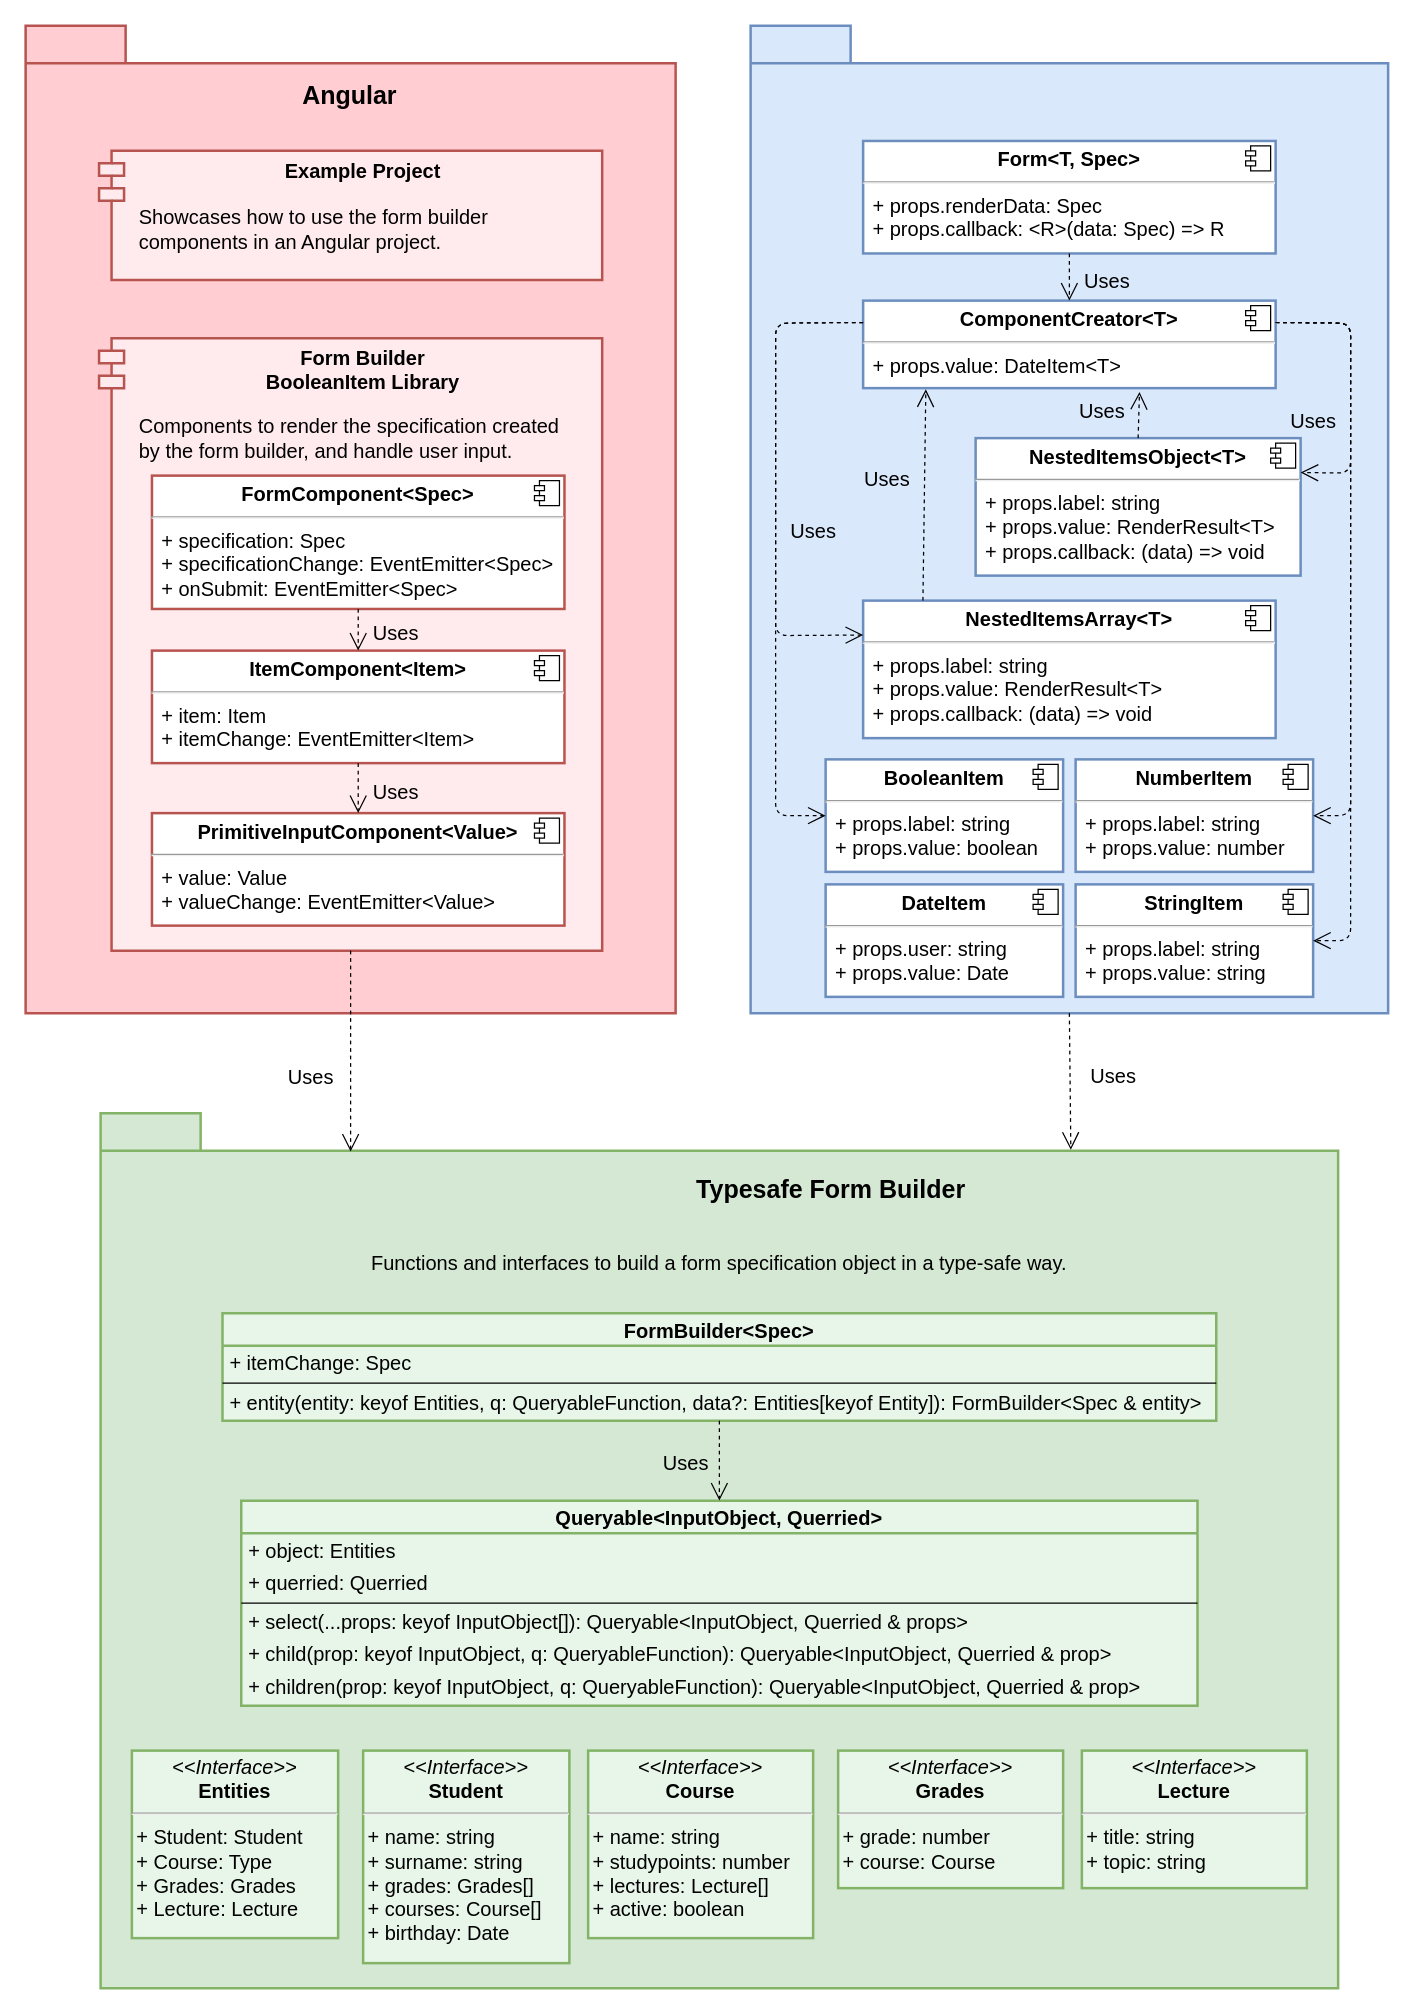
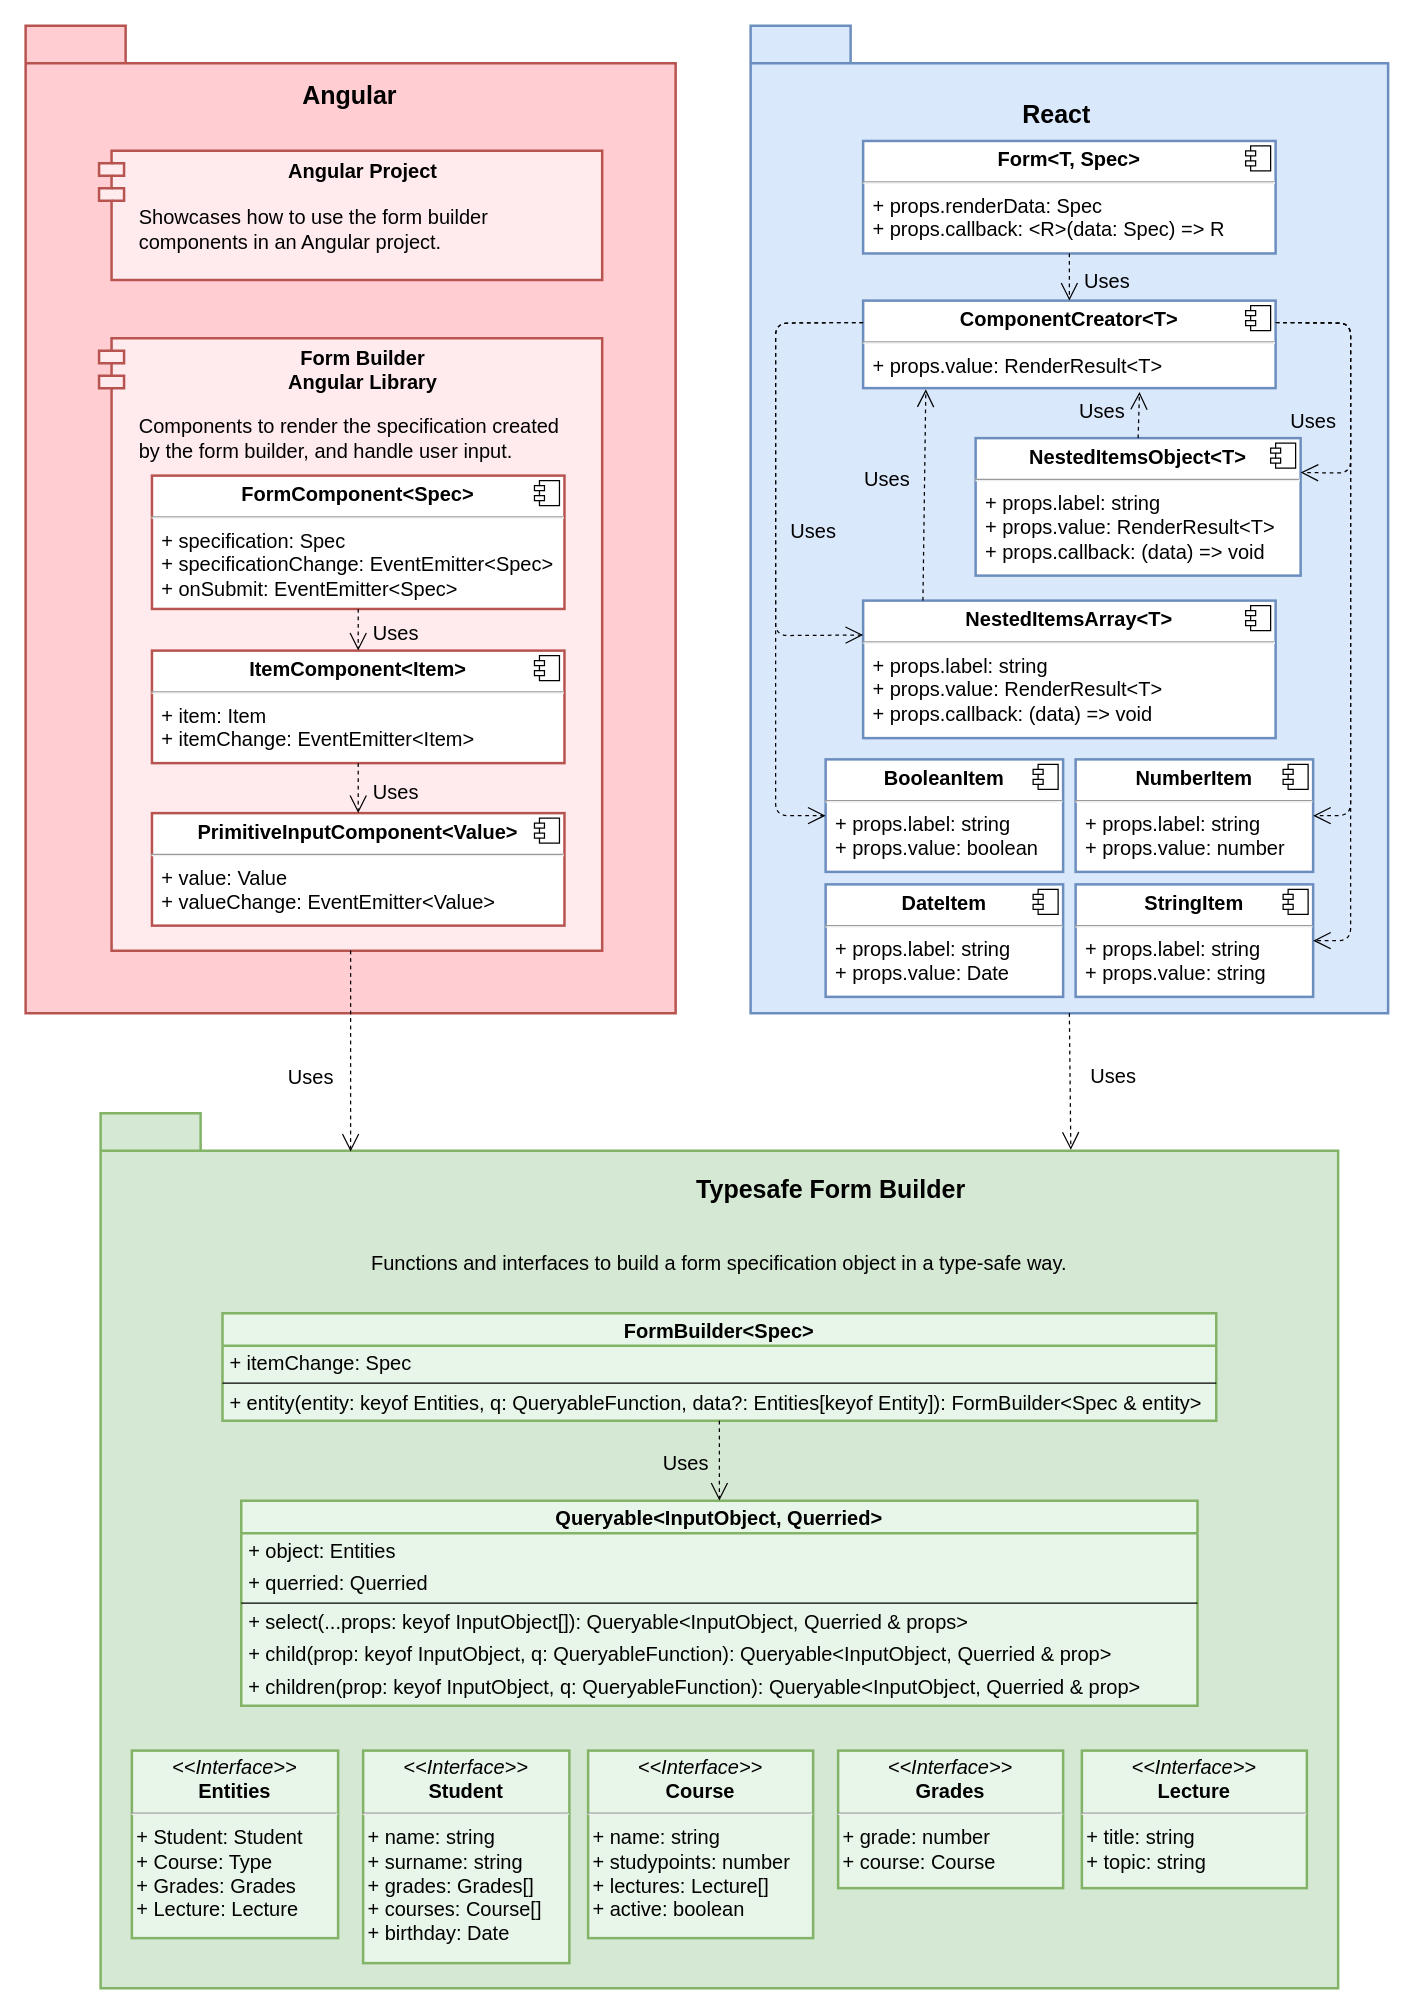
none -> (1057, 113)
(363, 171) -> (363, 171)
(996, 301) -> (1016, 301)
(363, 358) -> (363, 358)
(925, 884) -> (925, 884)
